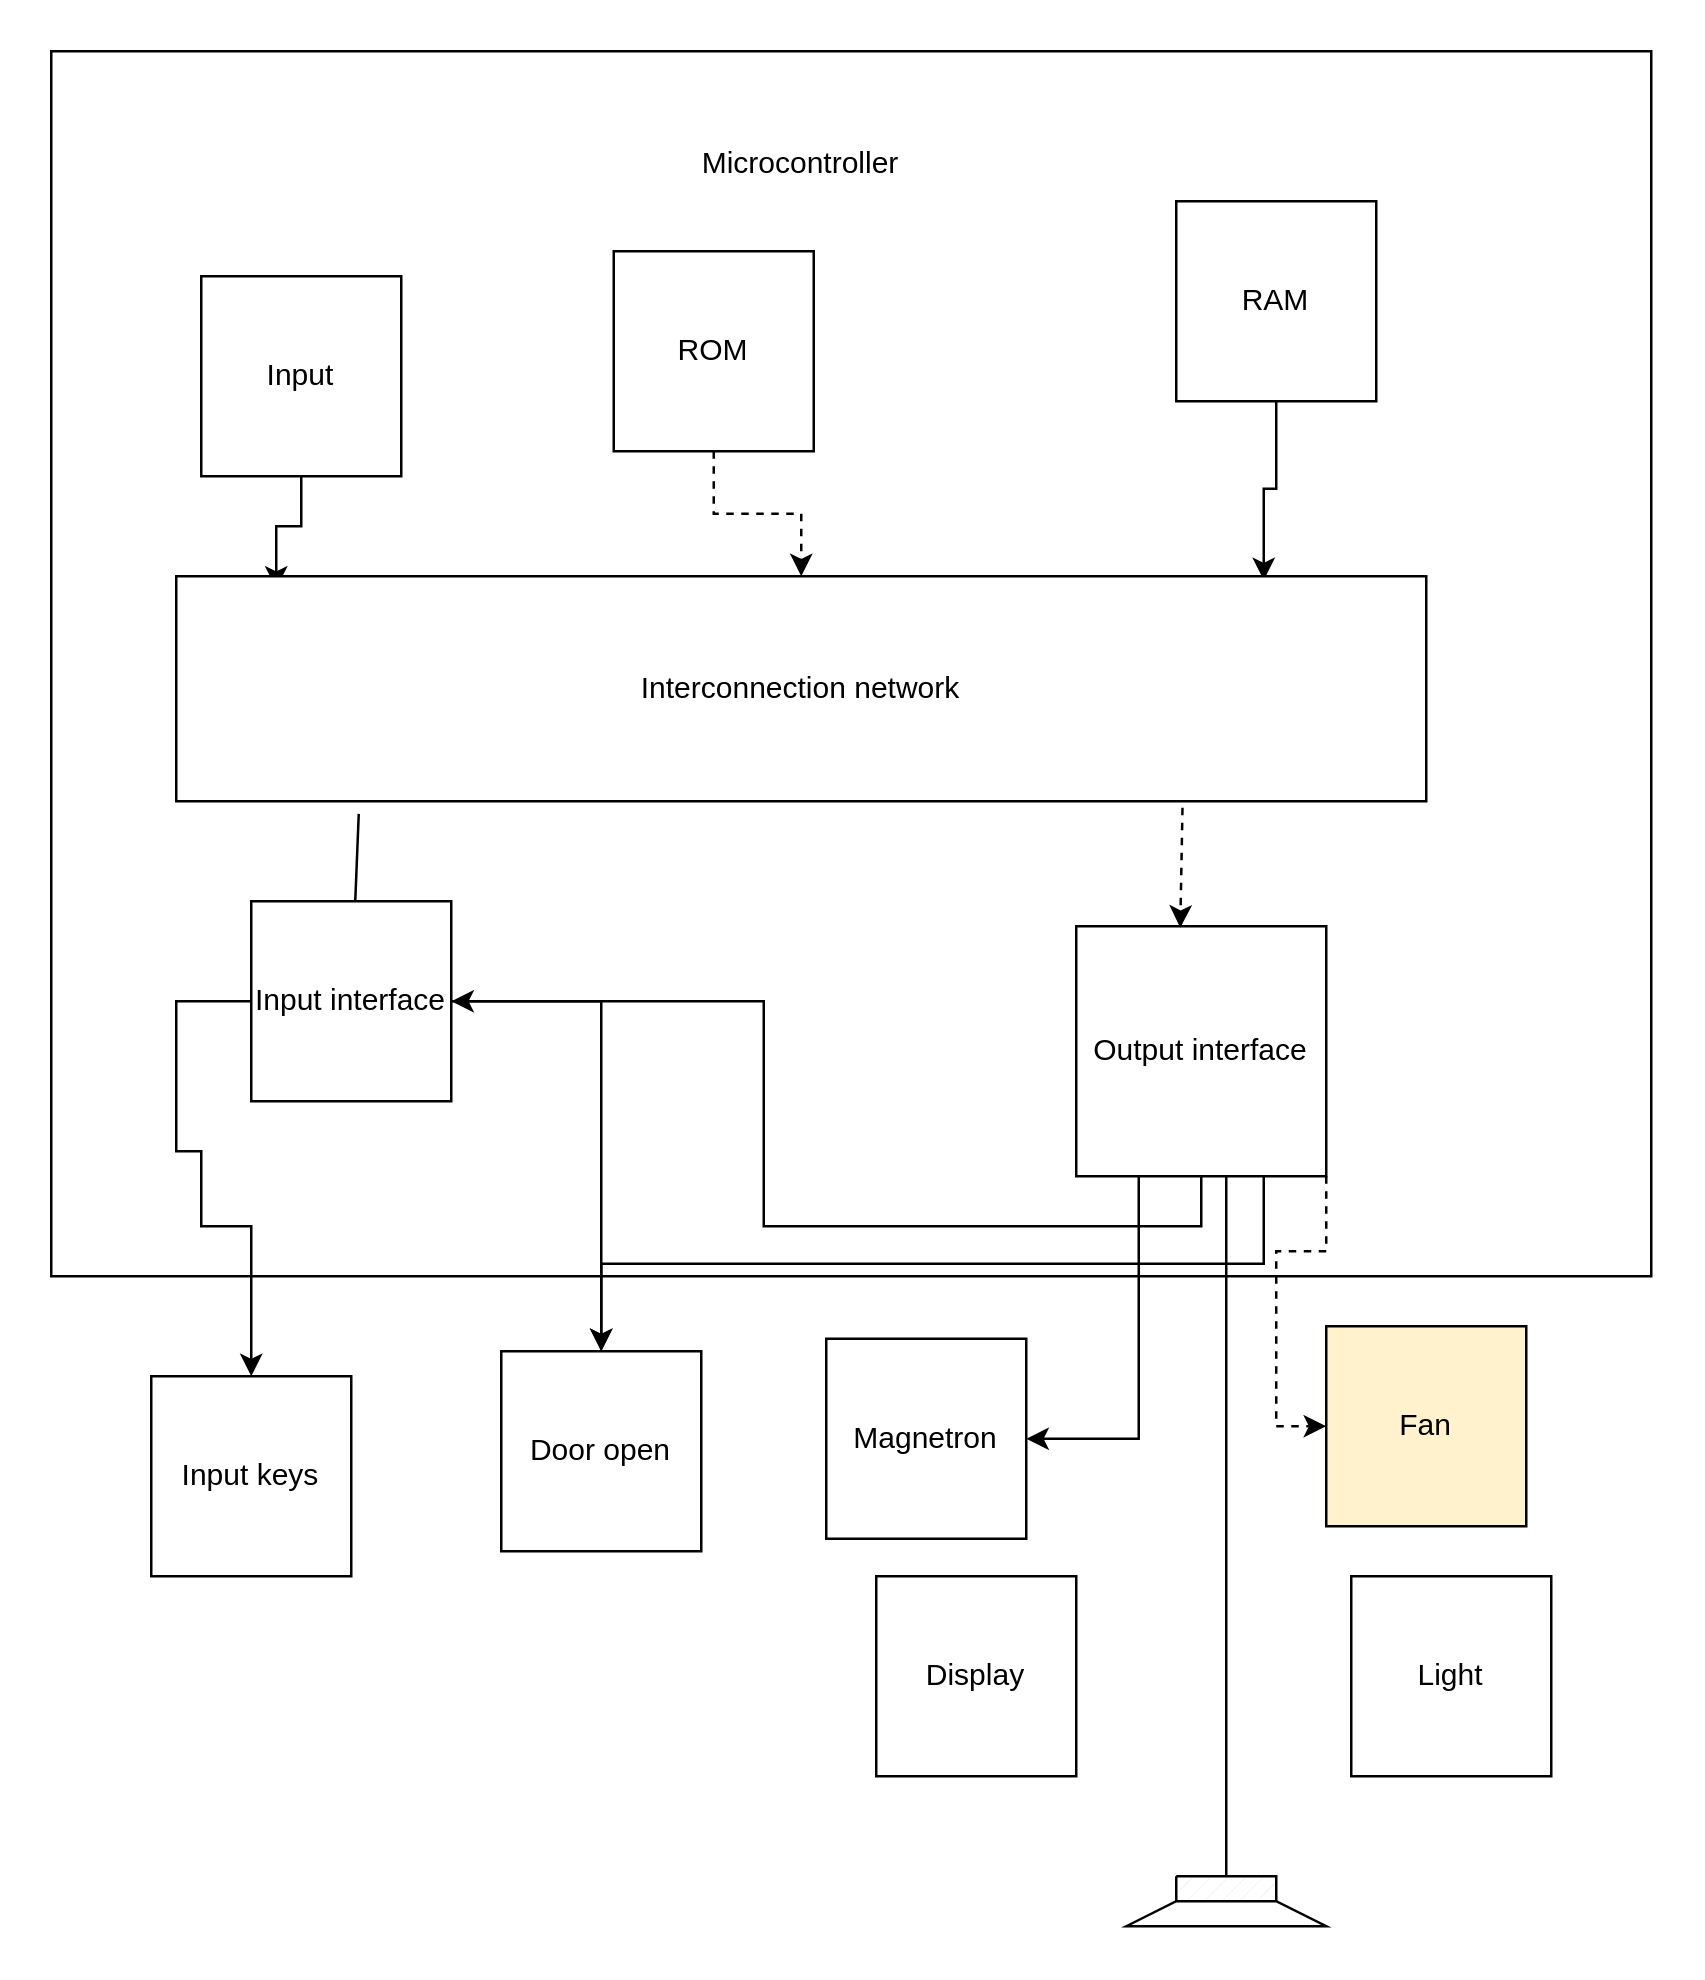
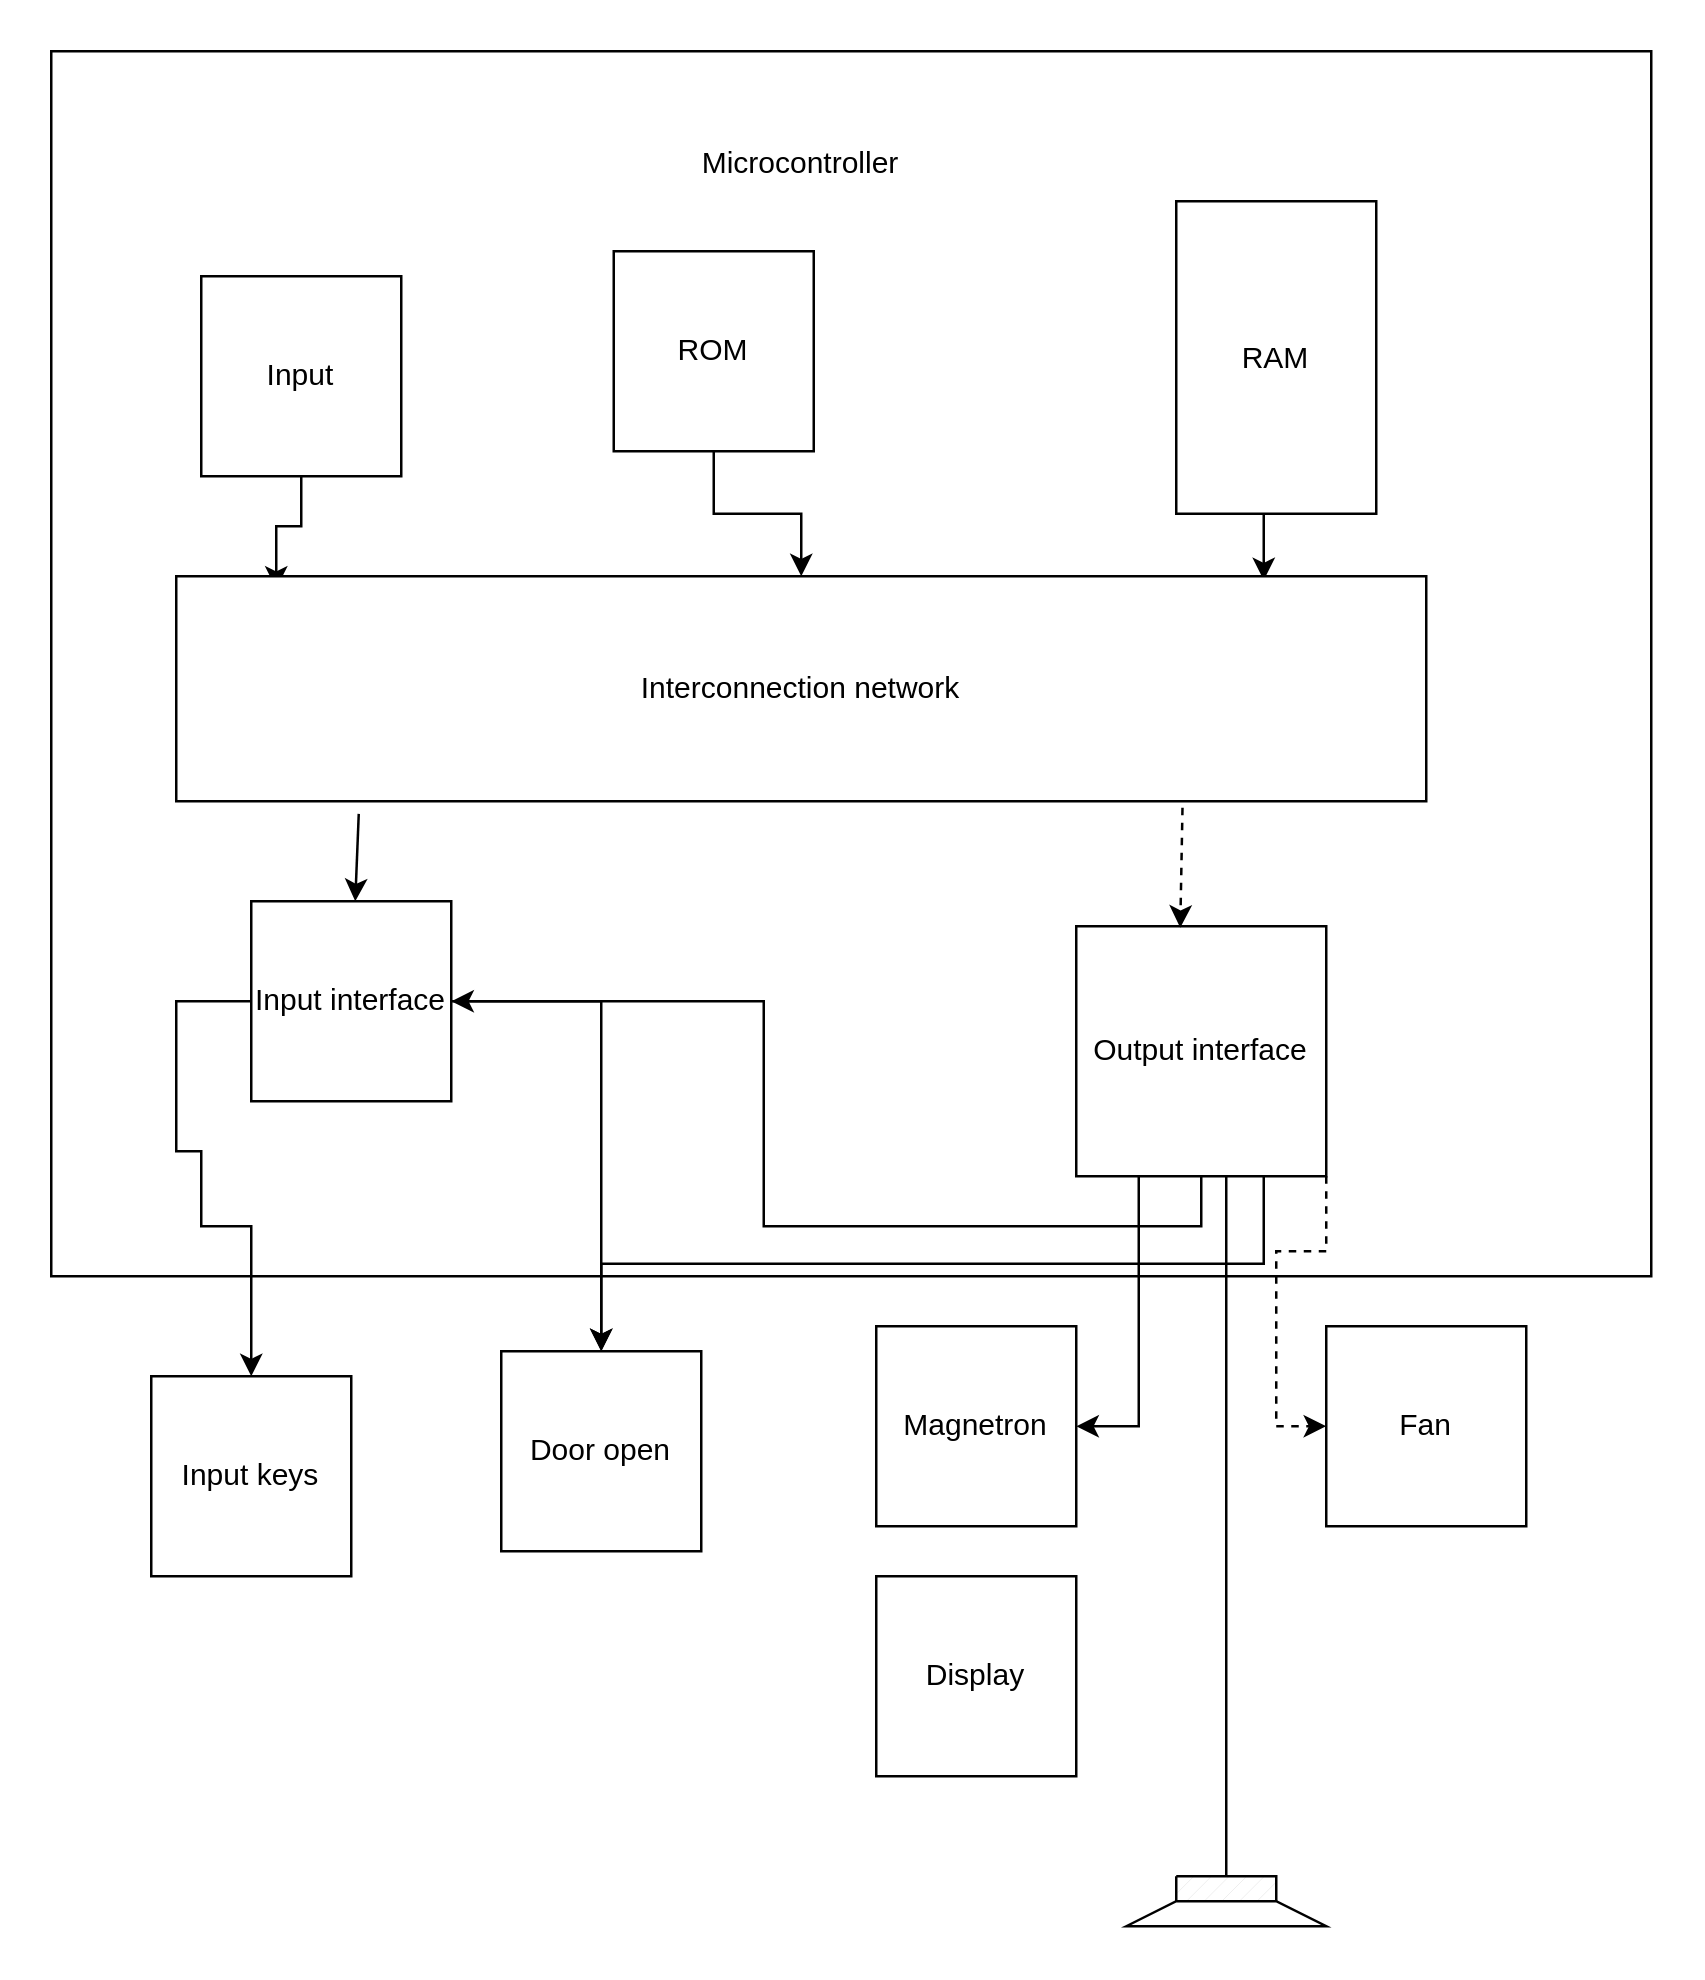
(1276, 301) -> (1276, 358)
(752, 514) -> (752, 514)
(356, 889) -> (356, 883)
(1426, 1426) -> (1426, 1426)
(926, 1439) -> (976, 1426)
(1451, 1676) -> none
